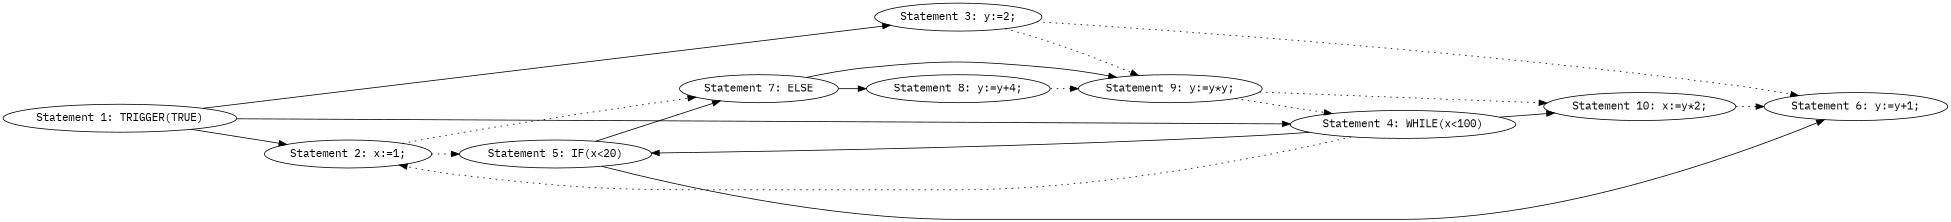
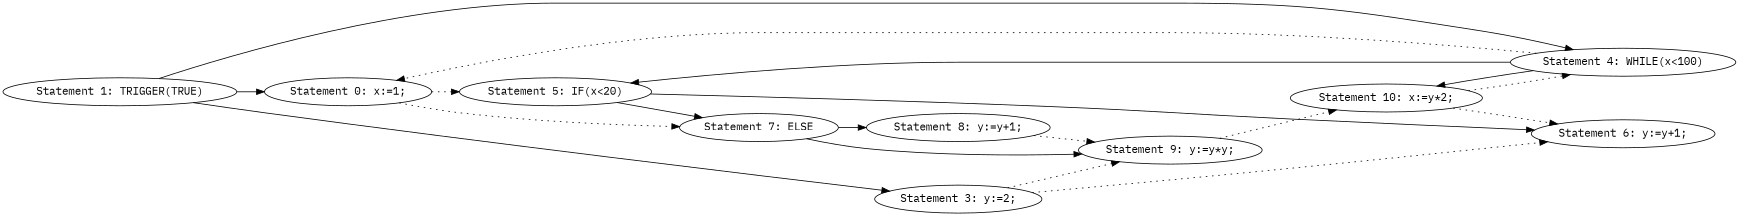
(958, 89) -> (958, 128)
(1280, 105) -> (1515, 84)
(348, 154) -> (348, 92)
